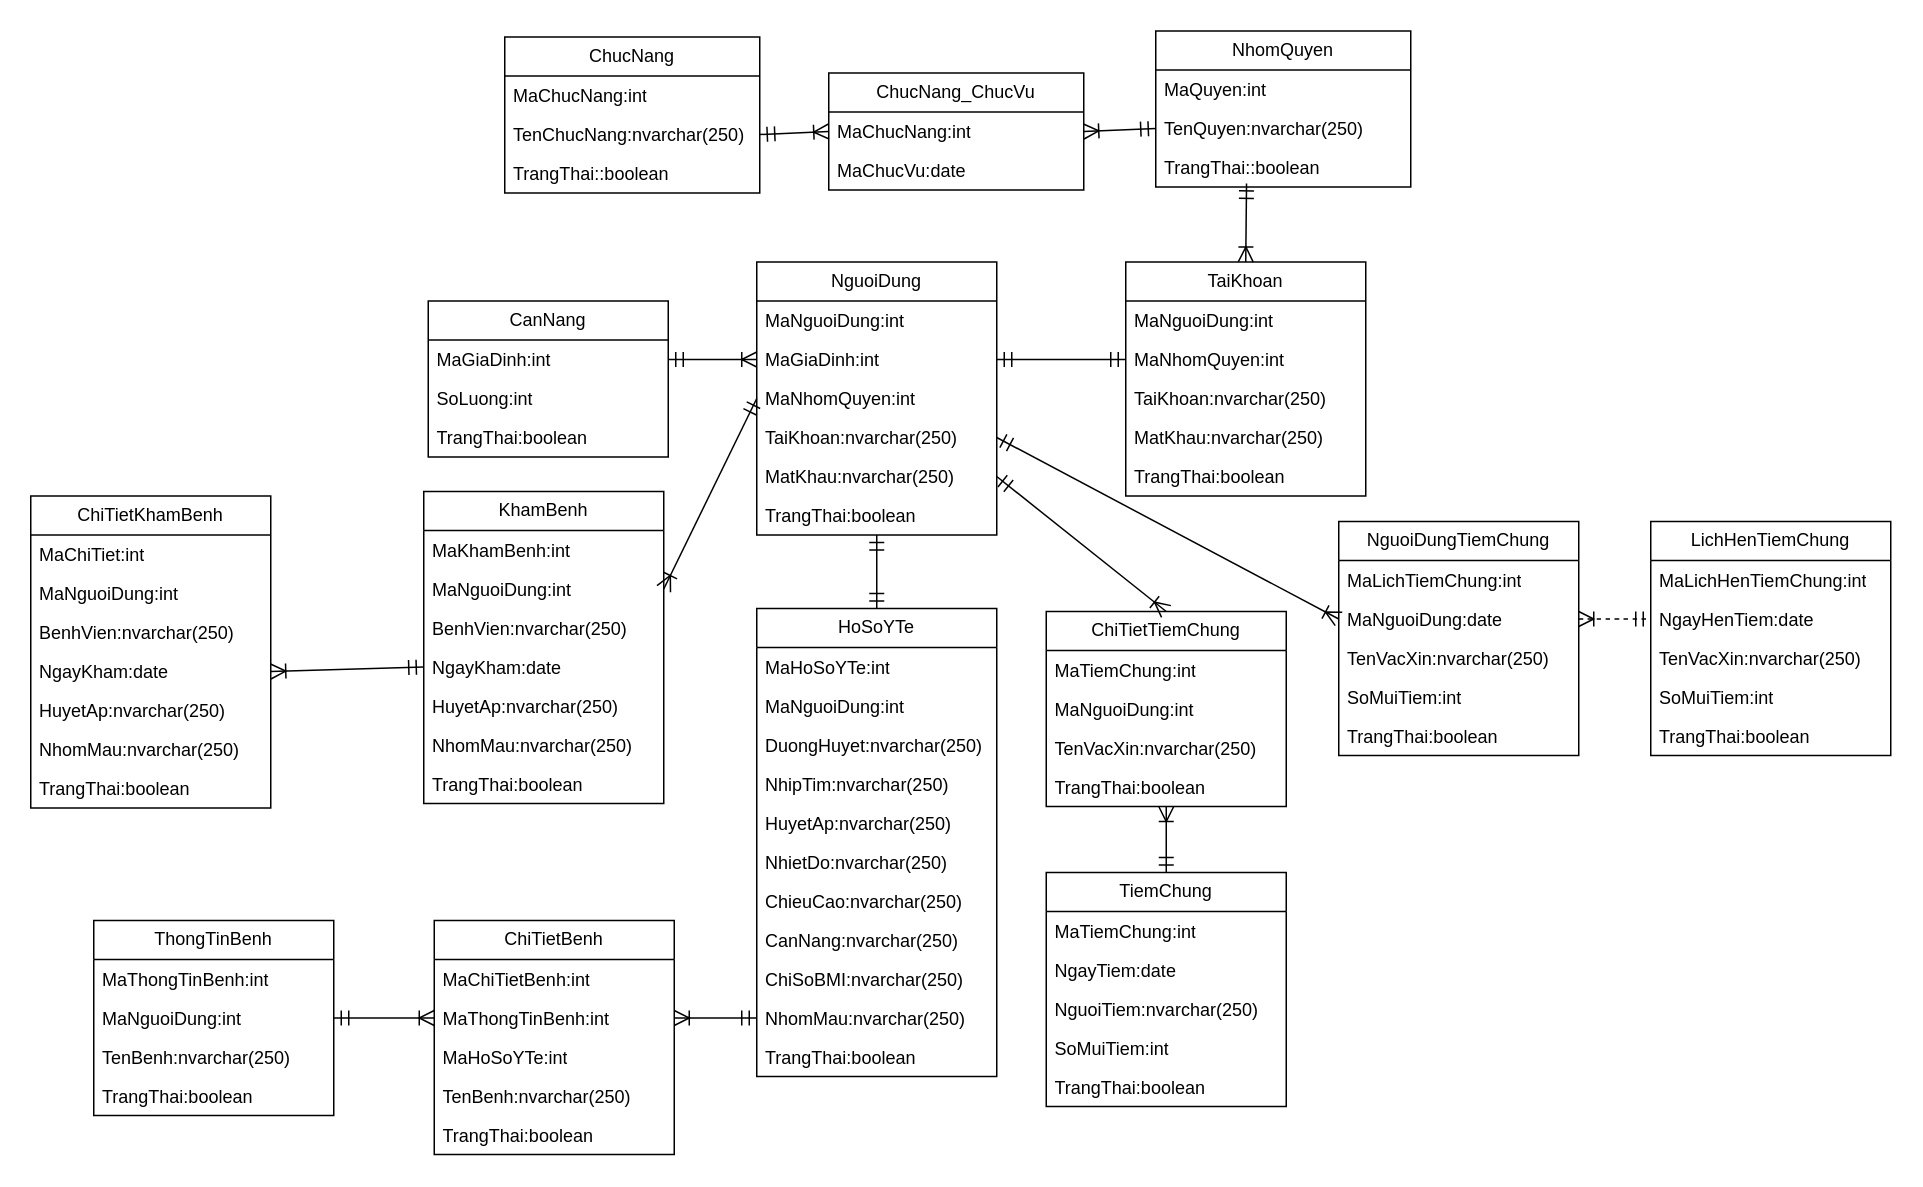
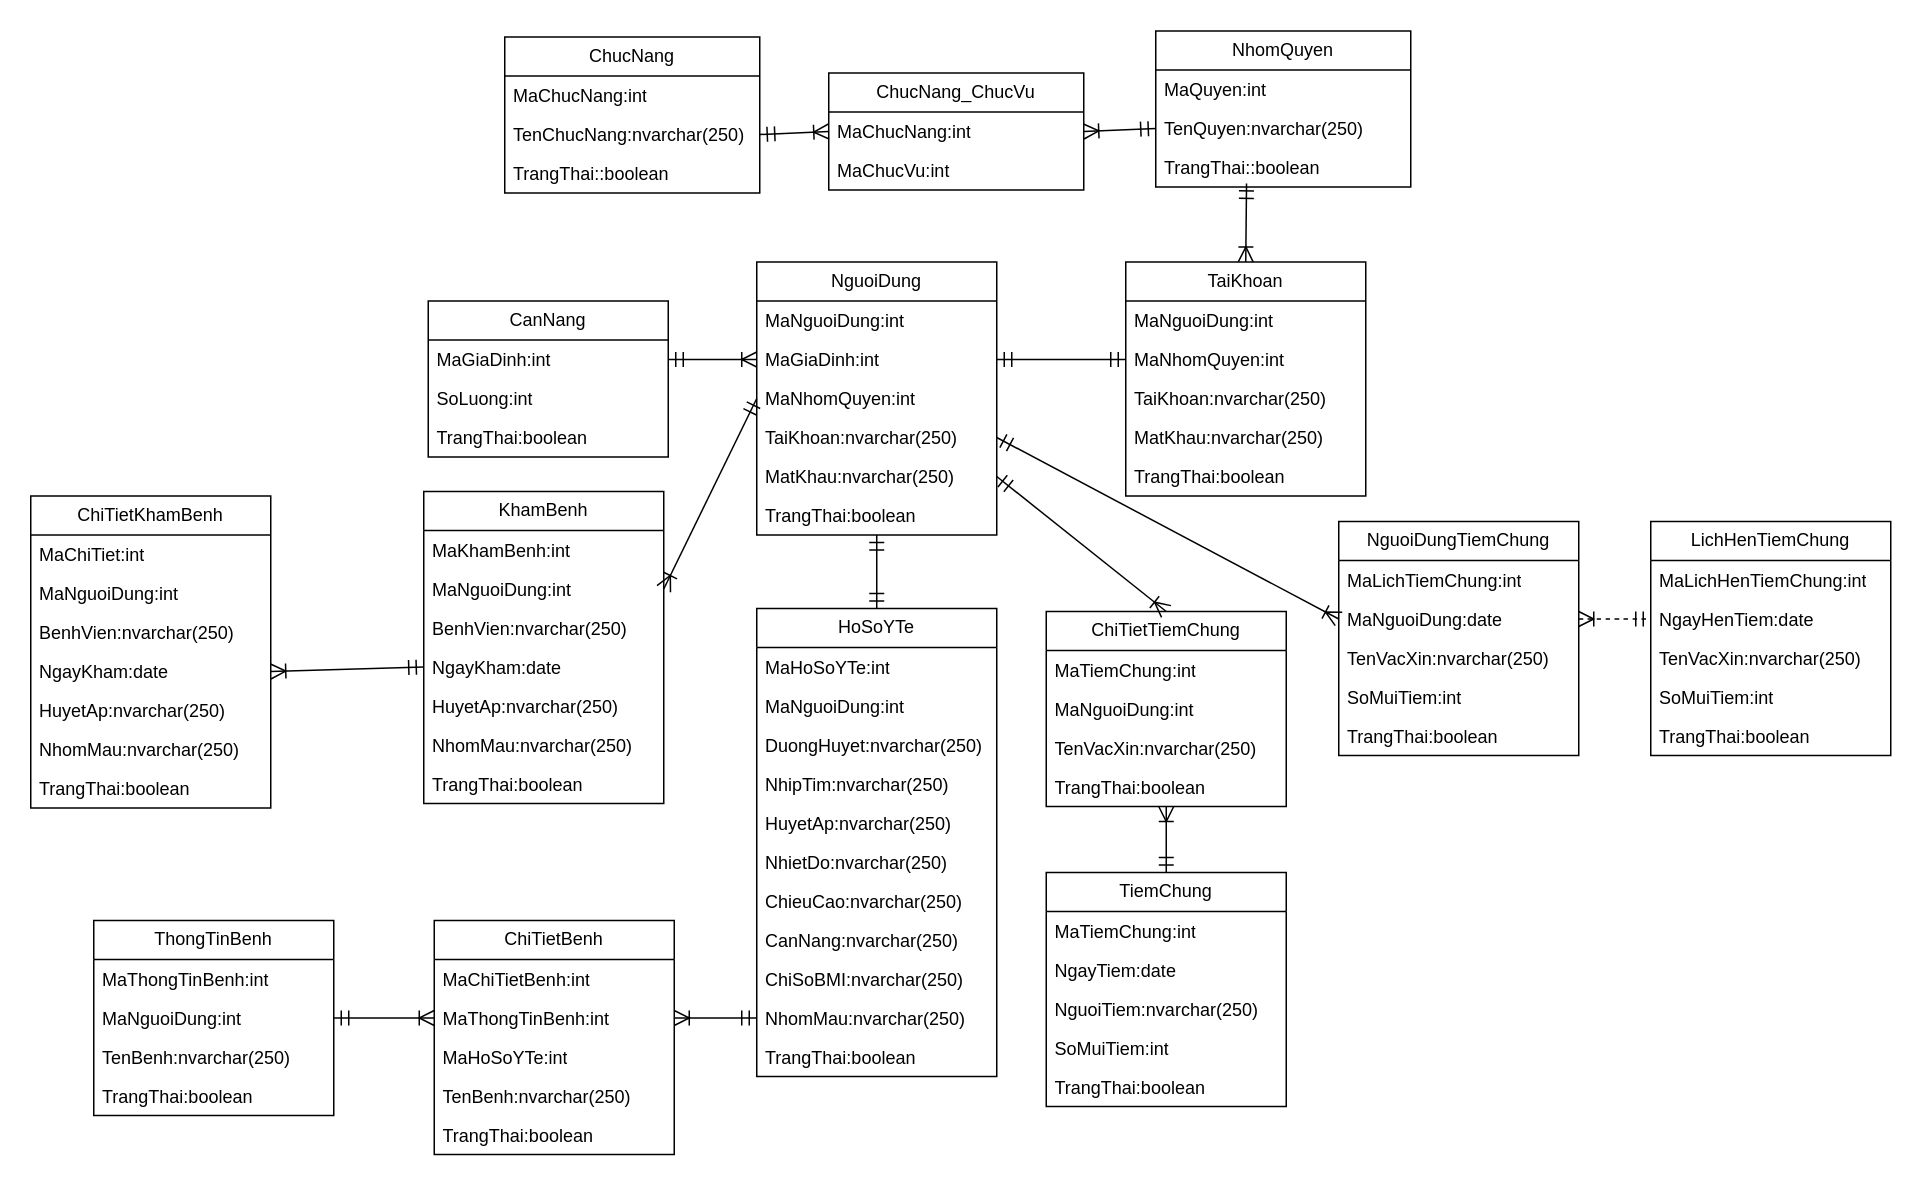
(901, 172) -> (894, 172)
